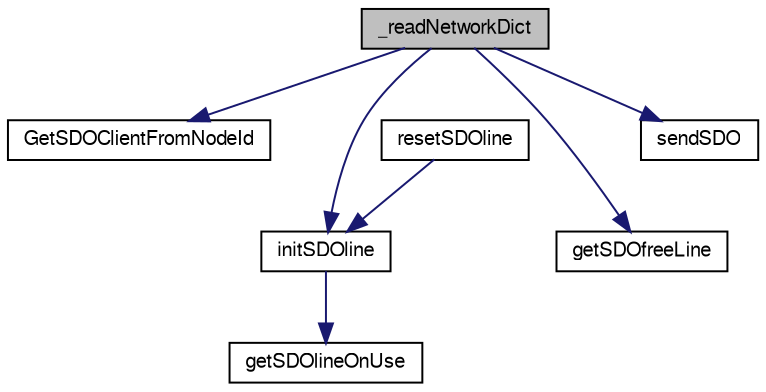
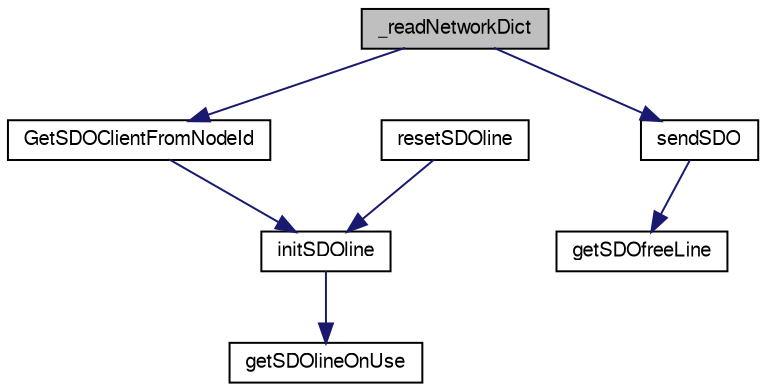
(364, 120) -> (224, 191)
(552, 127) -> (676, 187)
